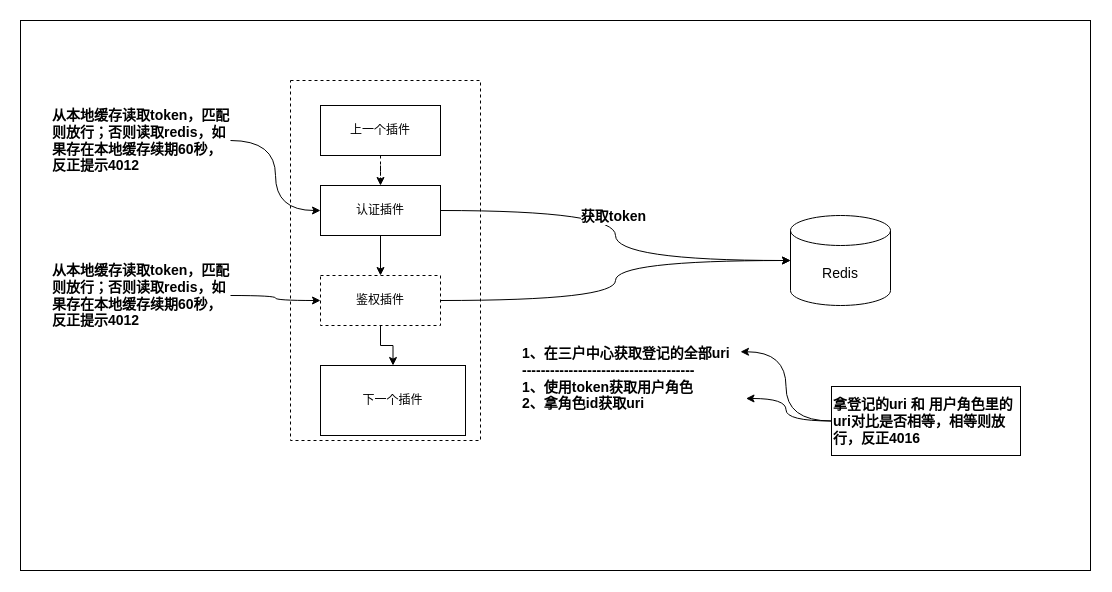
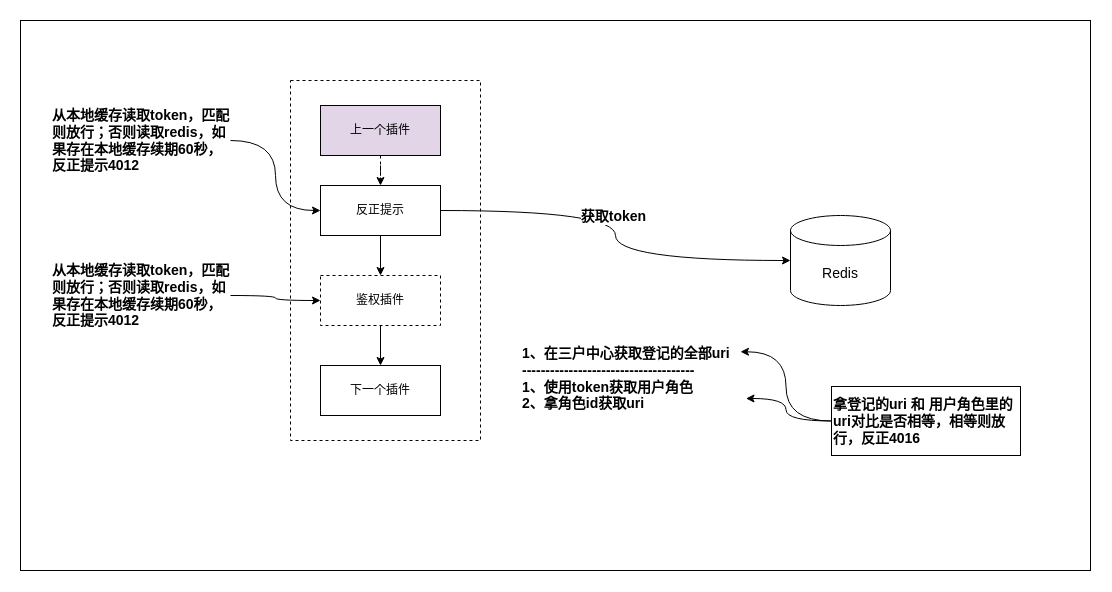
(381, 131) -> (381, 131)
(381, 211) -> (381, 211)
(592, 292) -> none
(393, 401) -> (381, 391)
